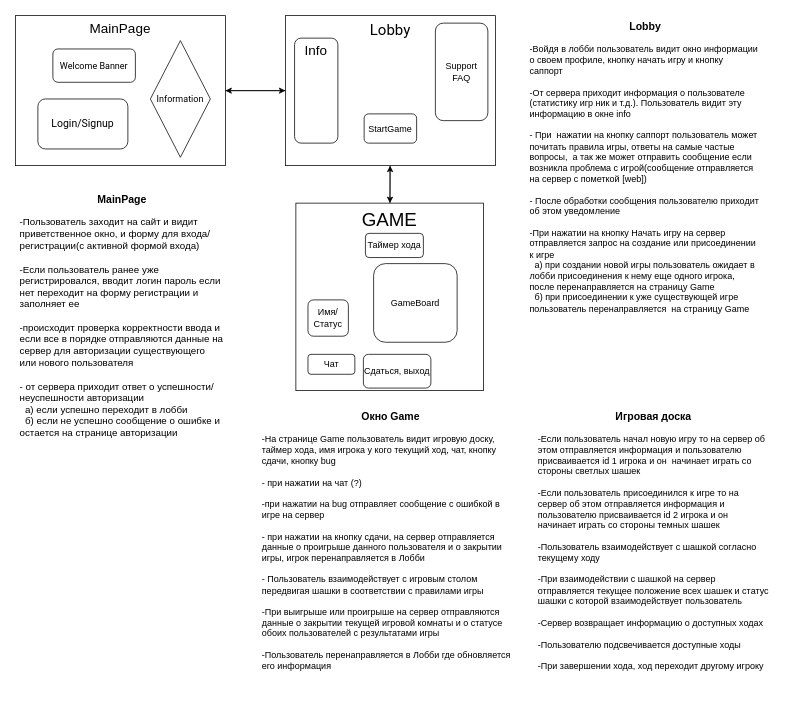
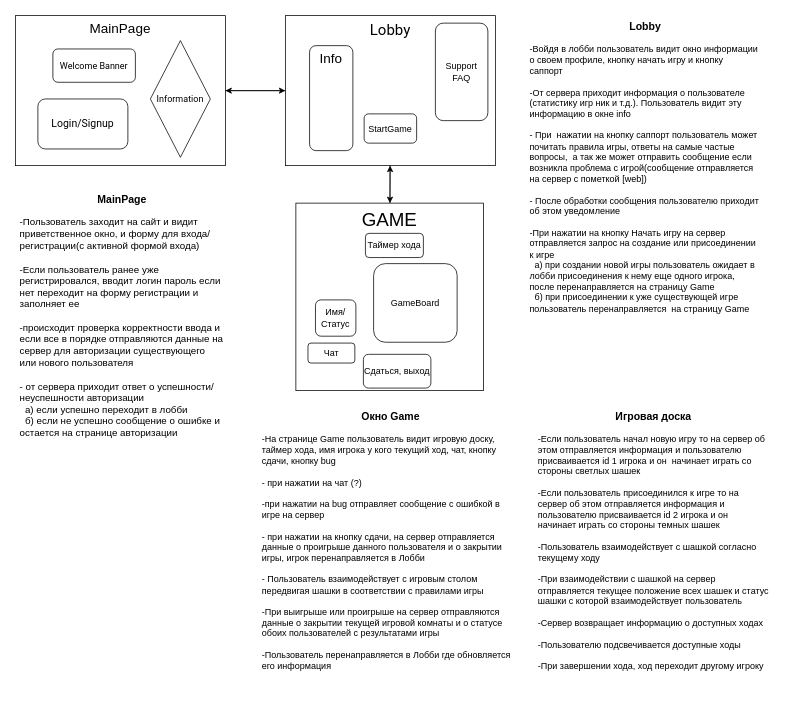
(316, 90) -> (331, 98)
(328, 318) -> (336, 318)
(331, 364) -> (331, 353)
